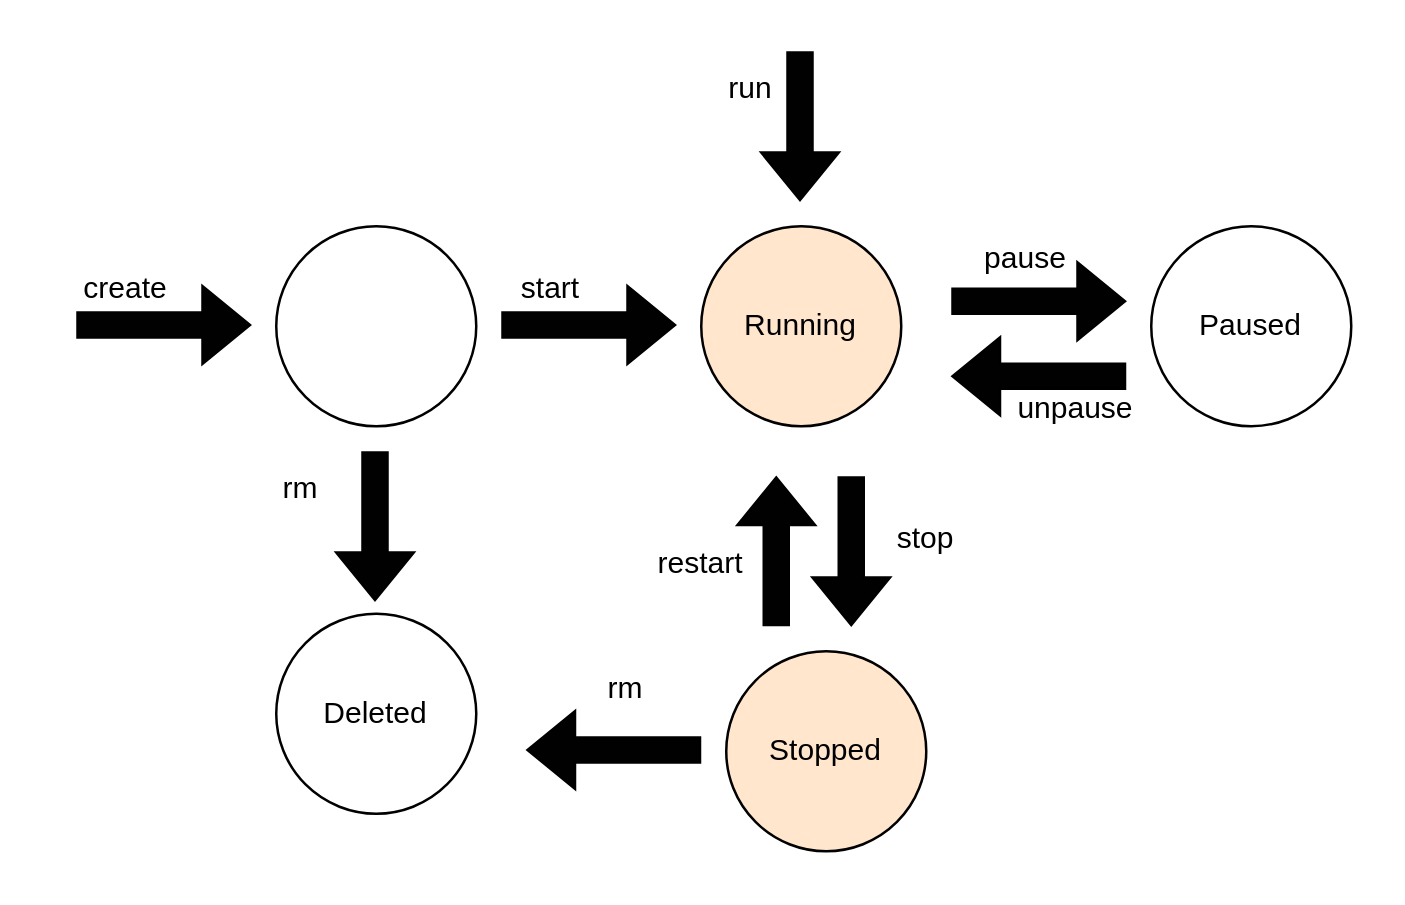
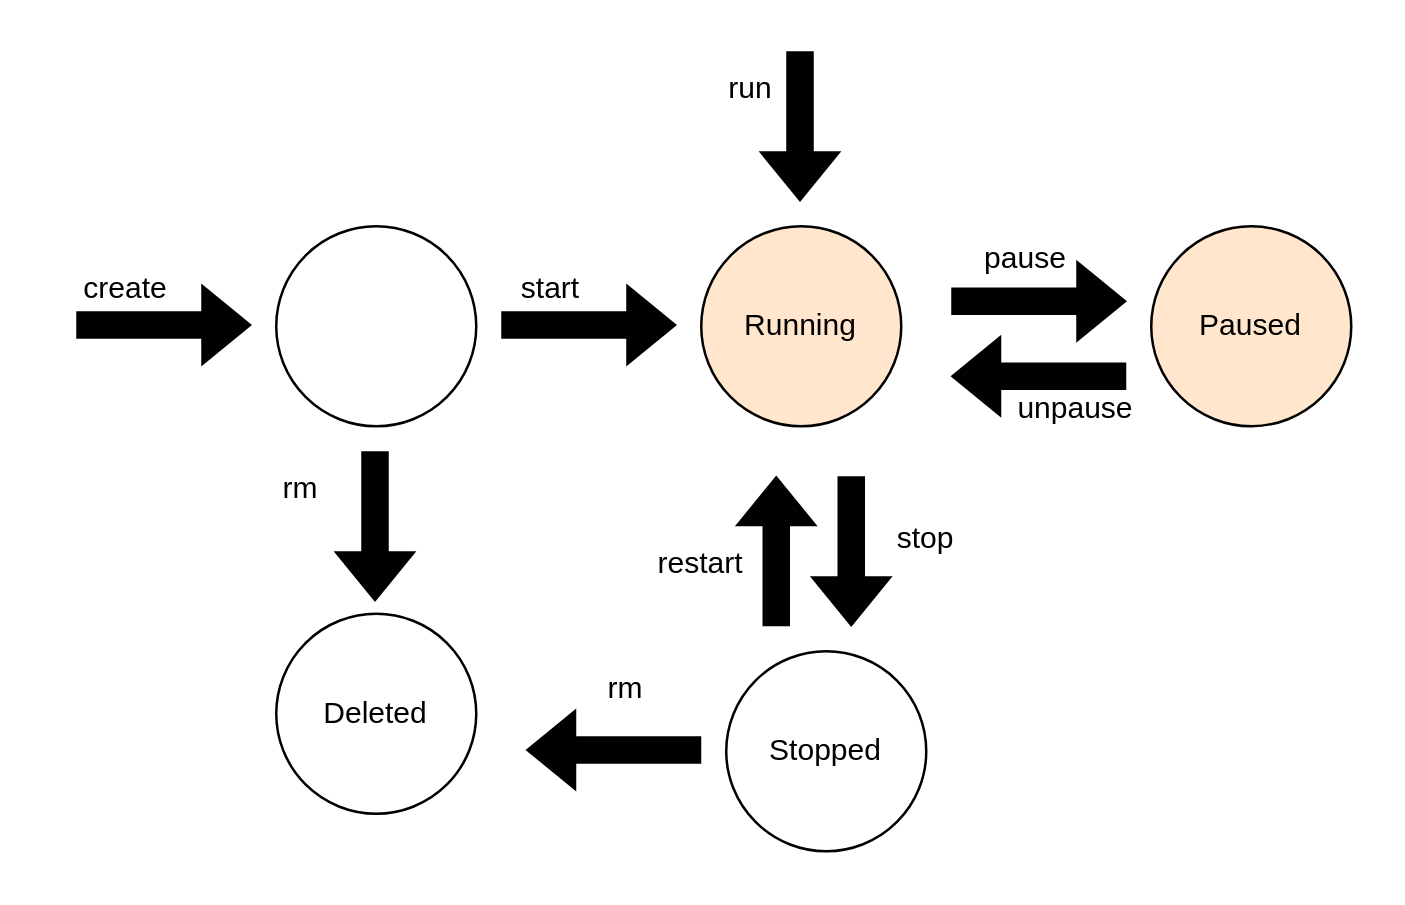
(1251, 326) -> (1251, 326)
(826, 751) -> (826, 751)
